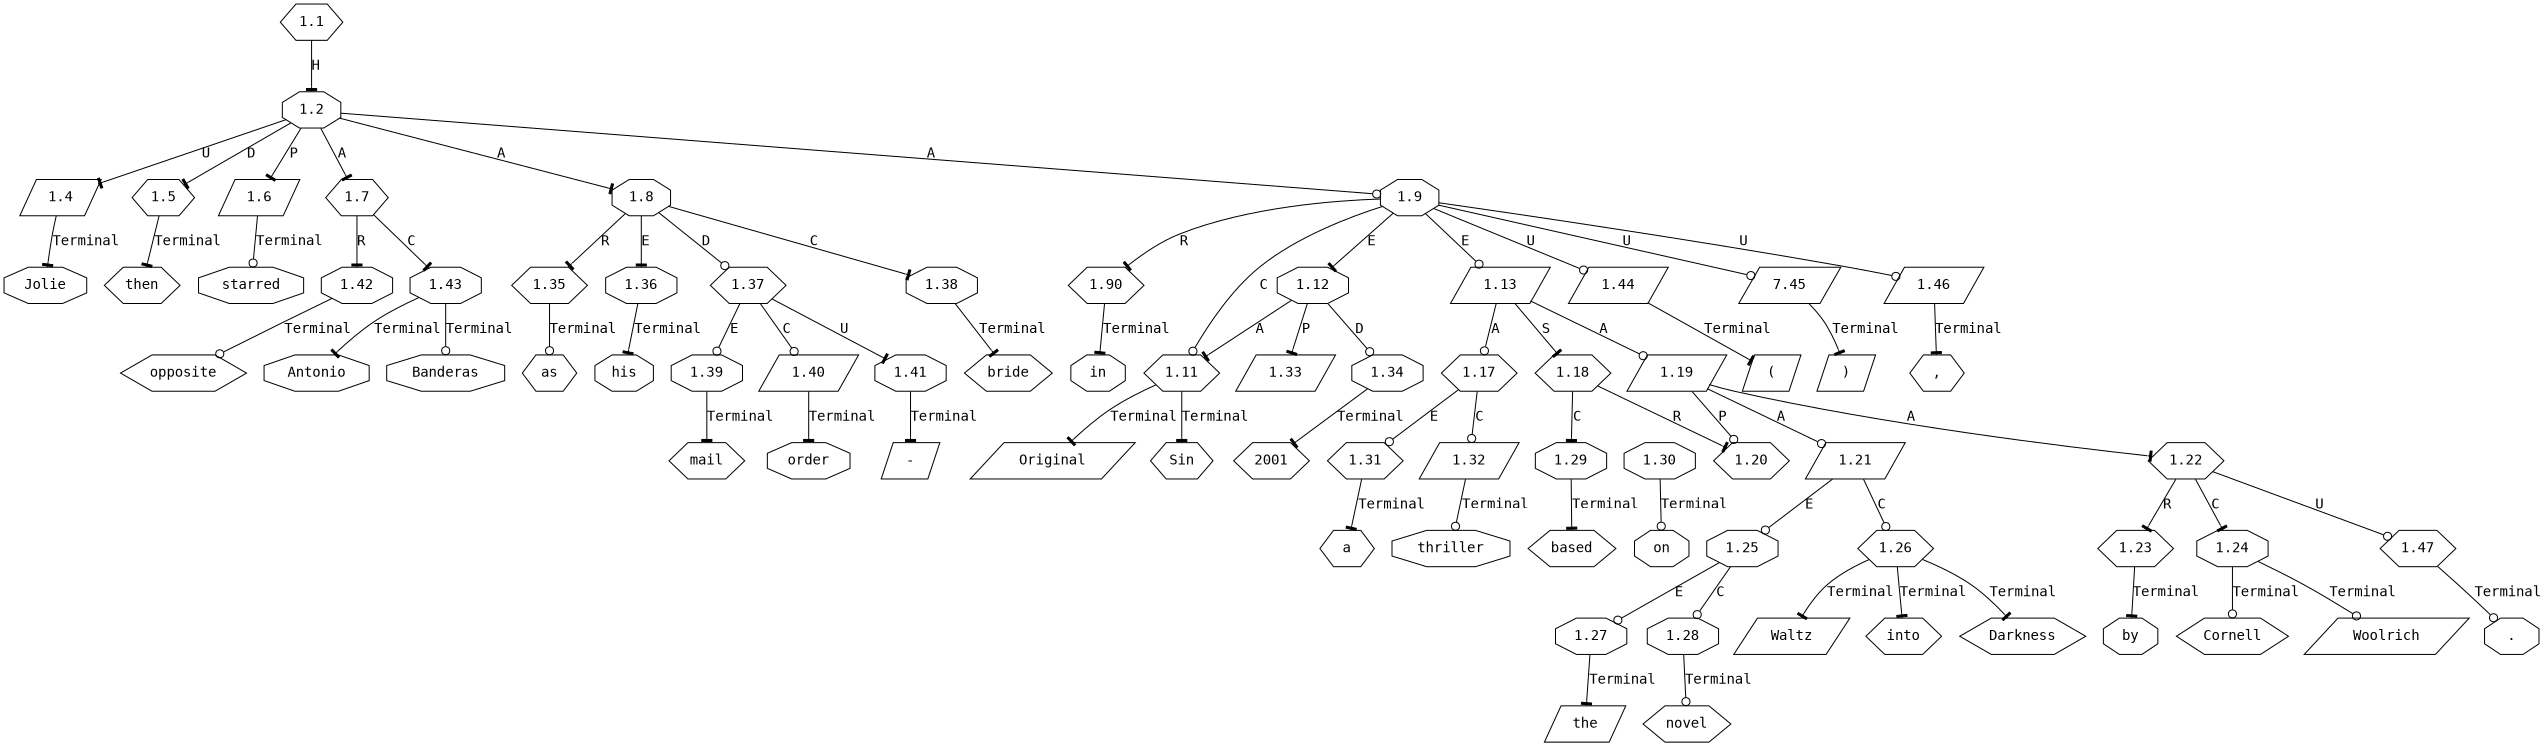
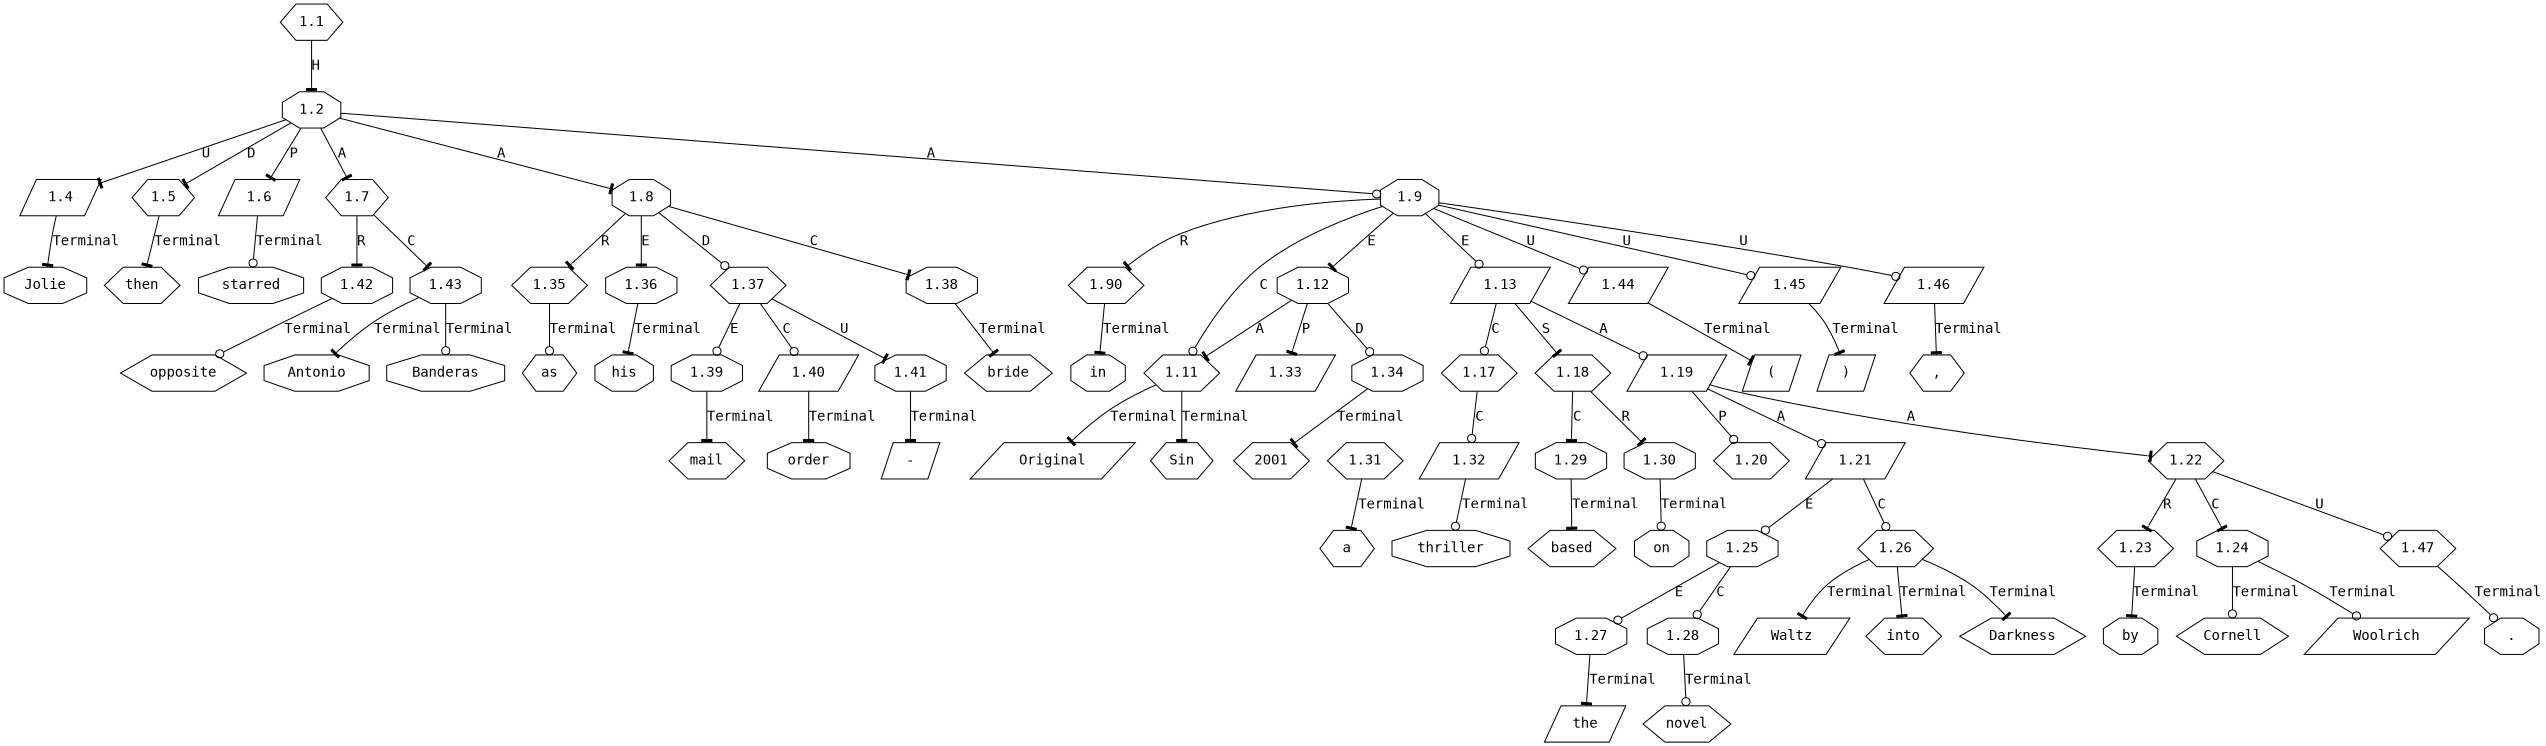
(1790, 285) -> (1790, 285)
(1496, 329) -> (1496, 329)
(1426, 414) -> none
(1660, 416) -> (1615, 416)
